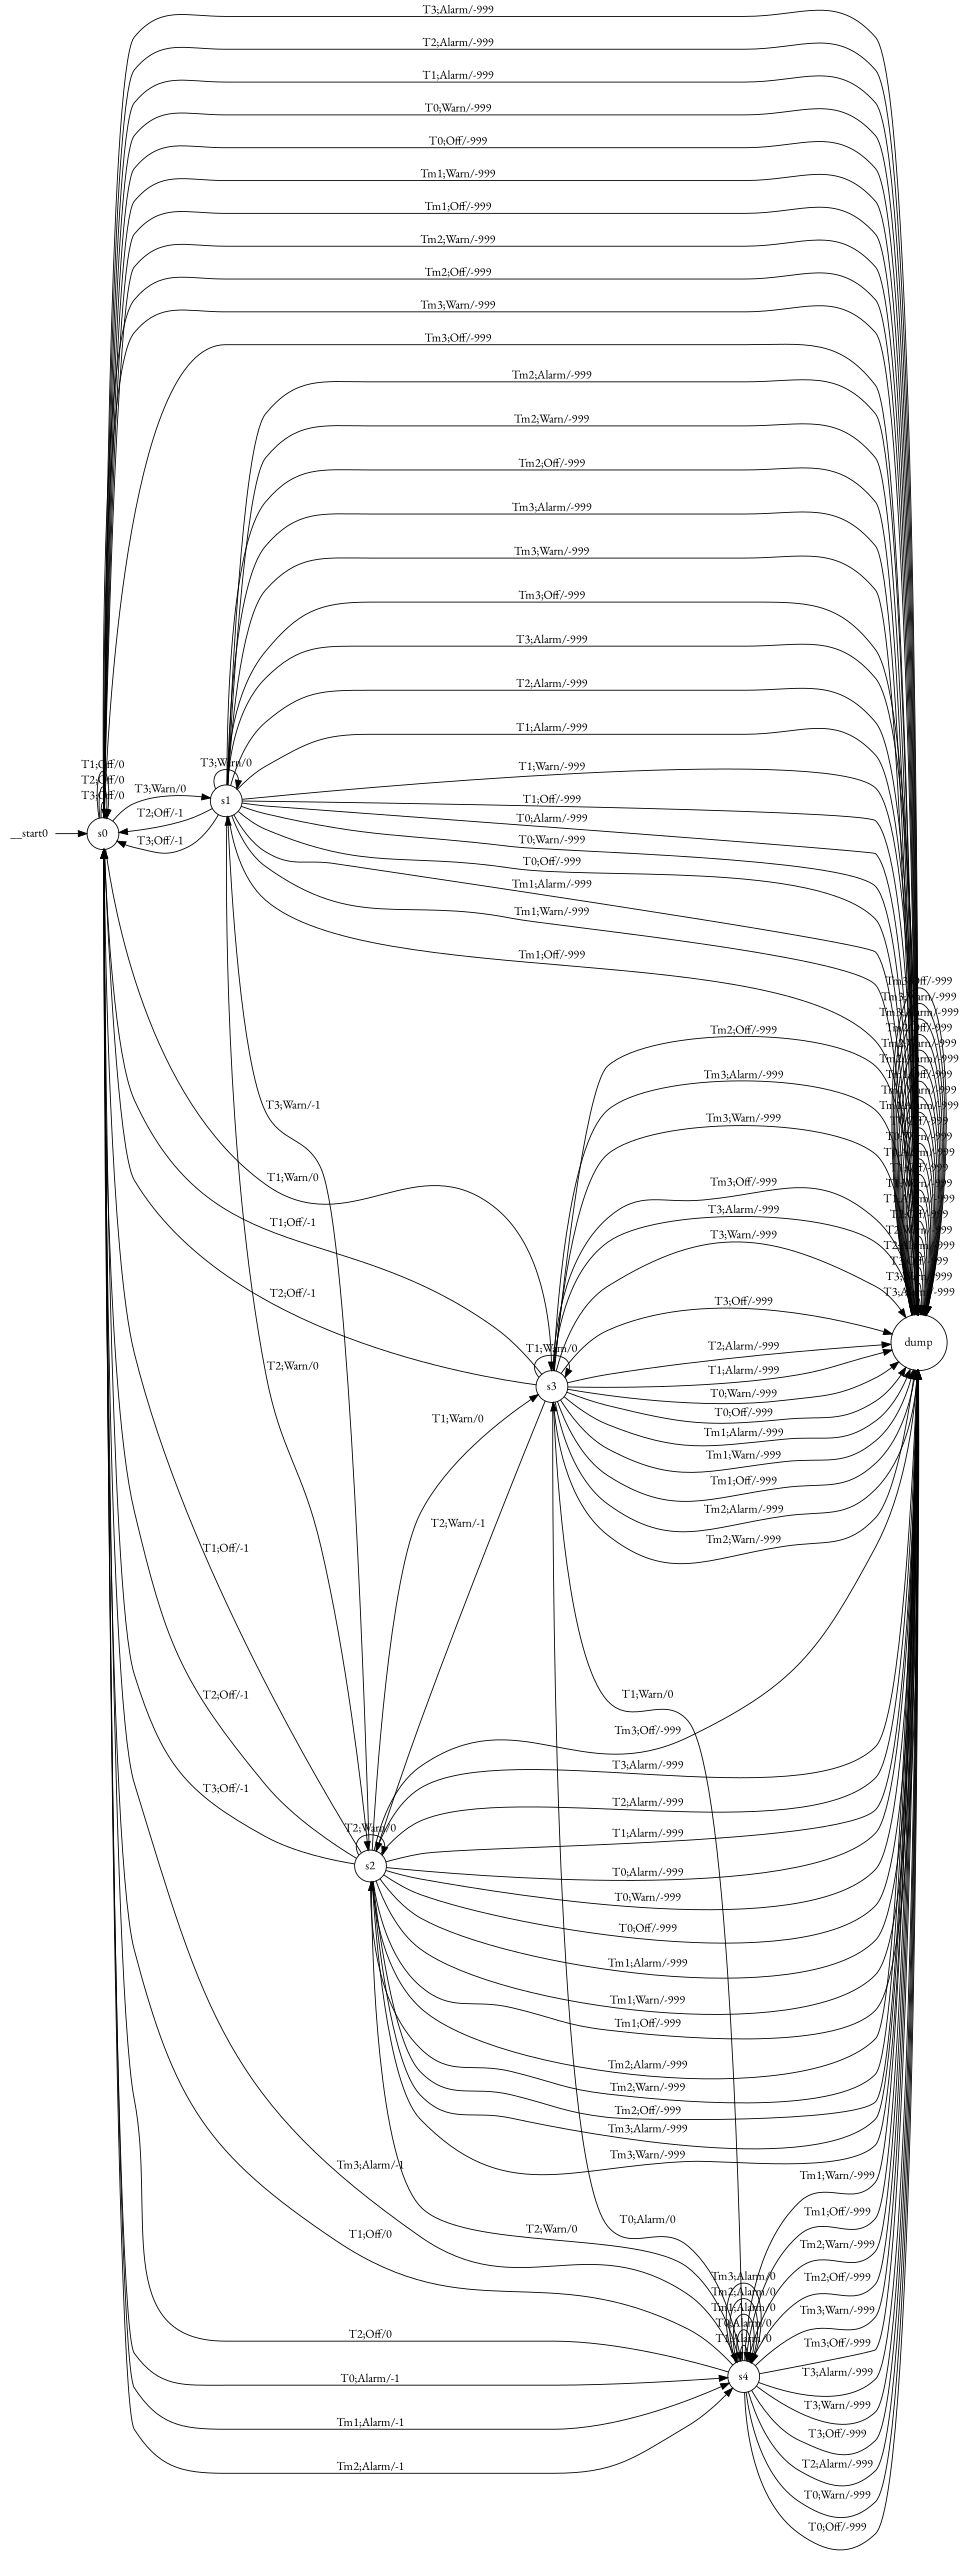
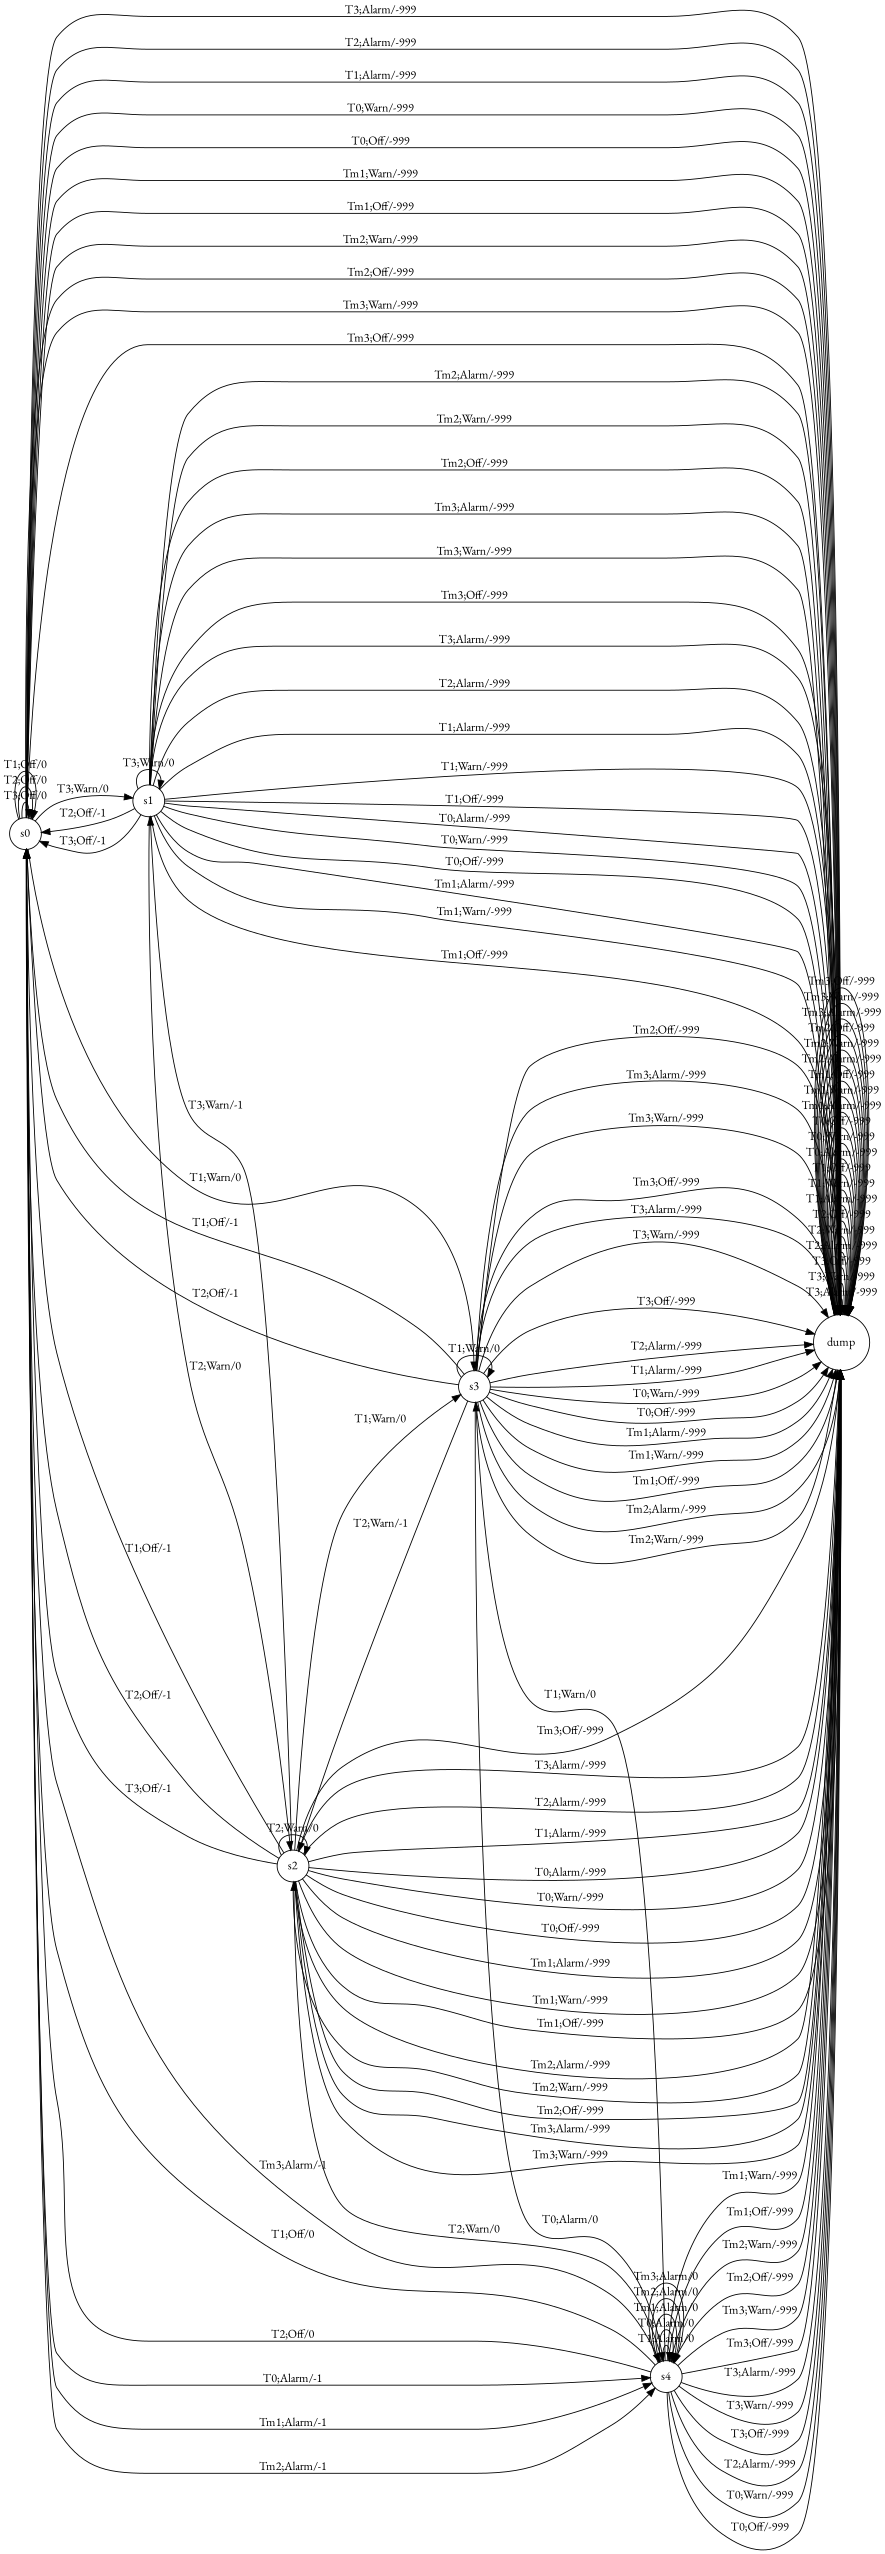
(29, 834) -> none
